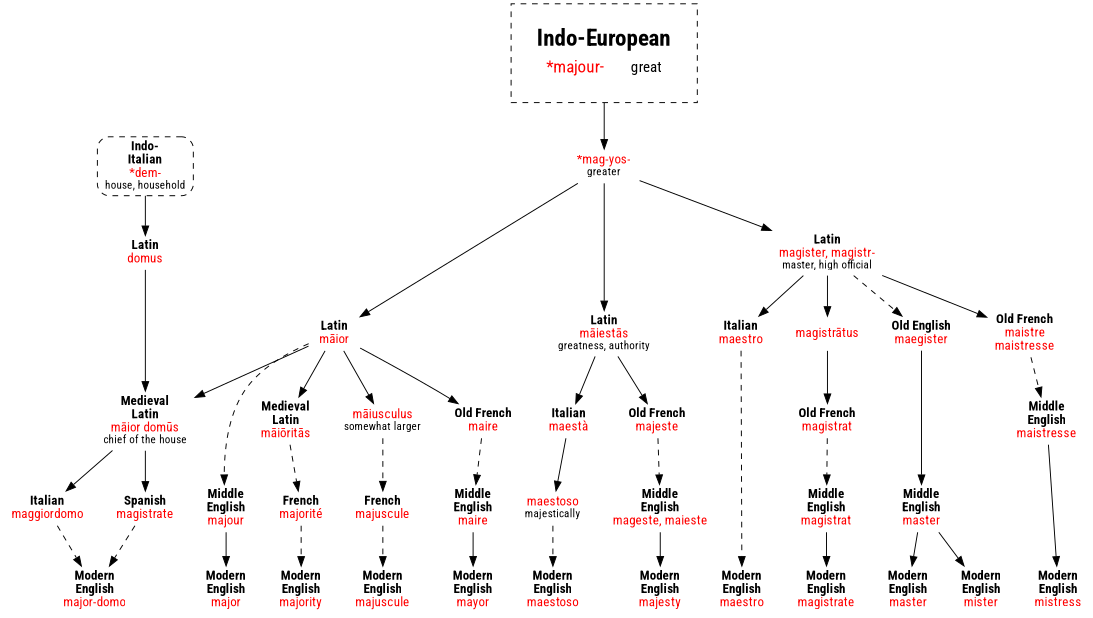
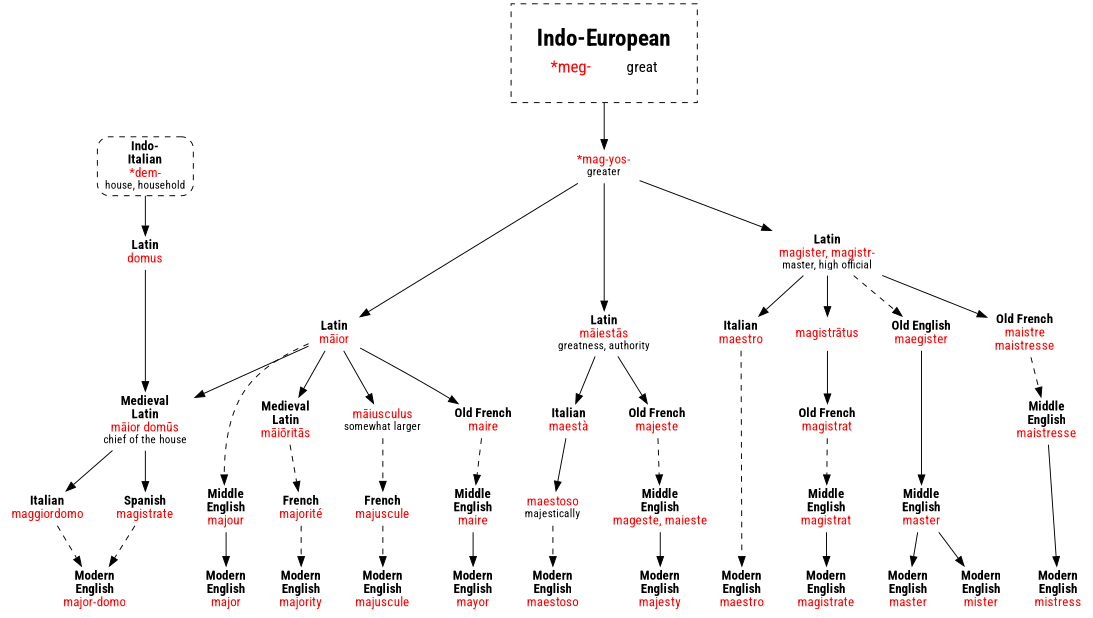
(575, 67) -> (571, 67)
